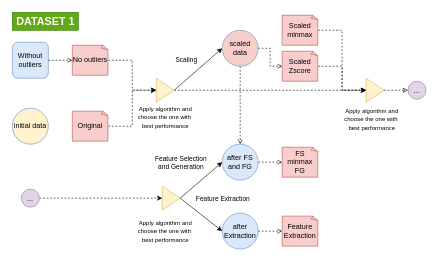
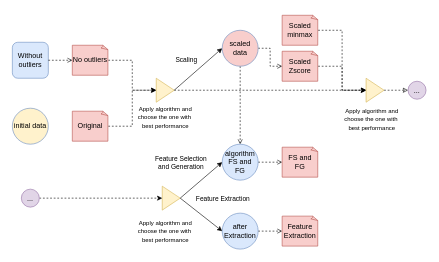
(45, 21) -> none
(240, 162) -> (240, 162)
(300, 162) -> (300, 162)
